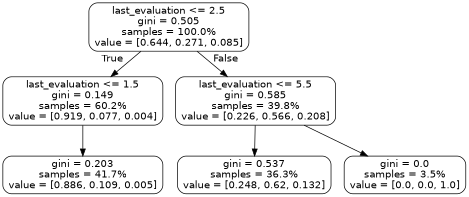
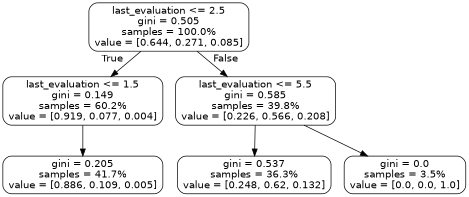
(83, 175) -> (83, 175)
